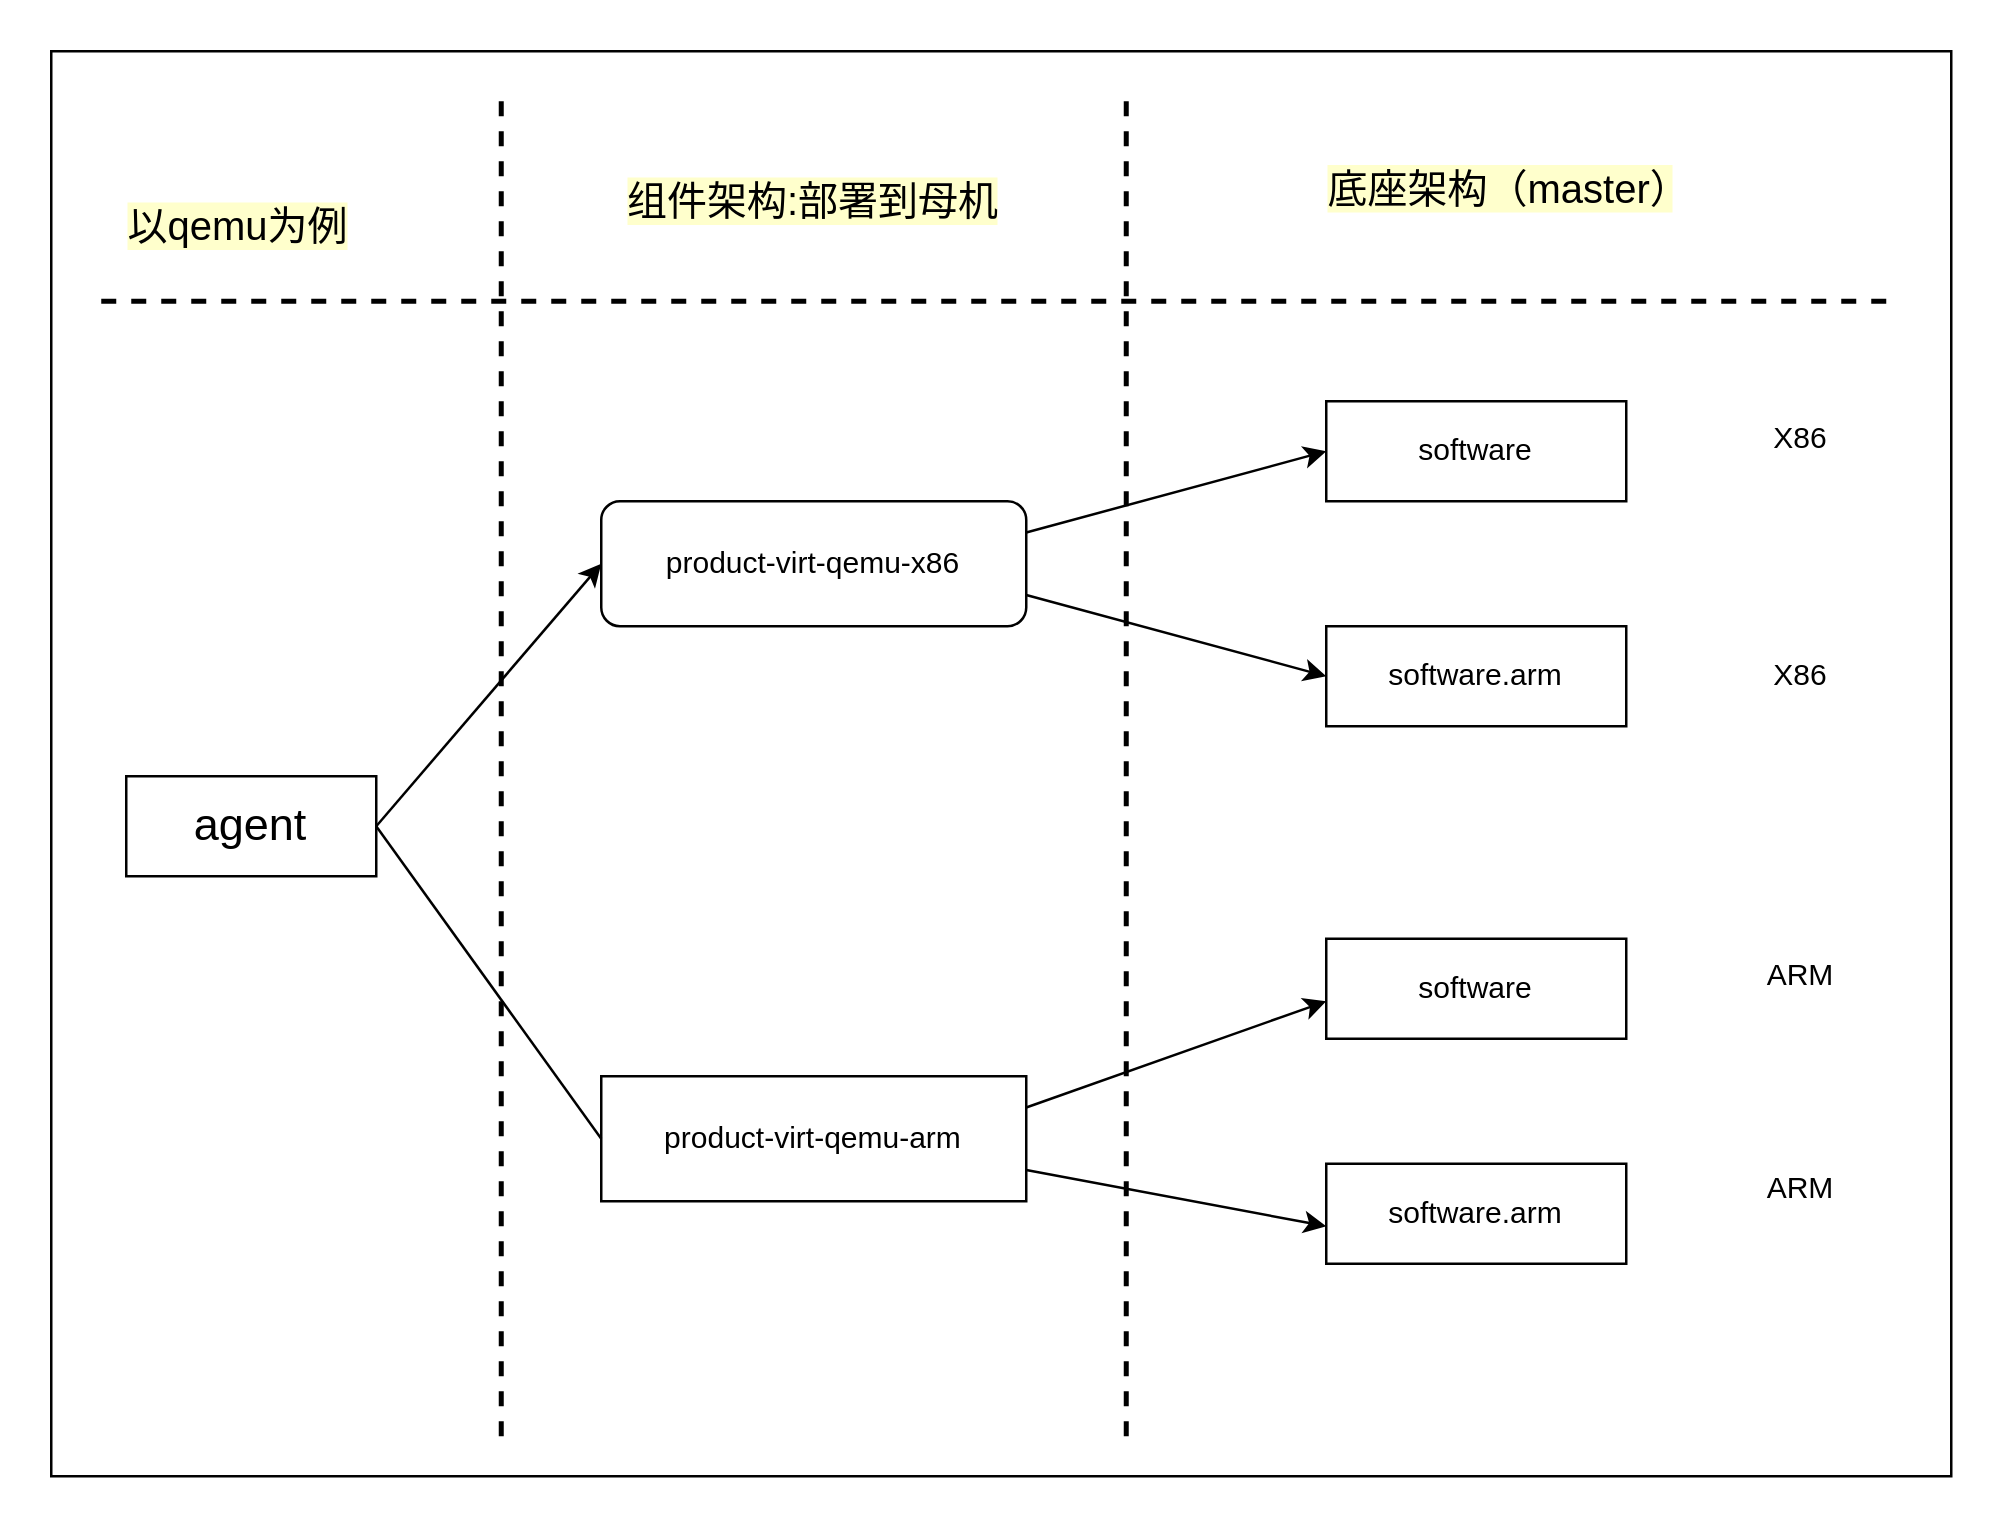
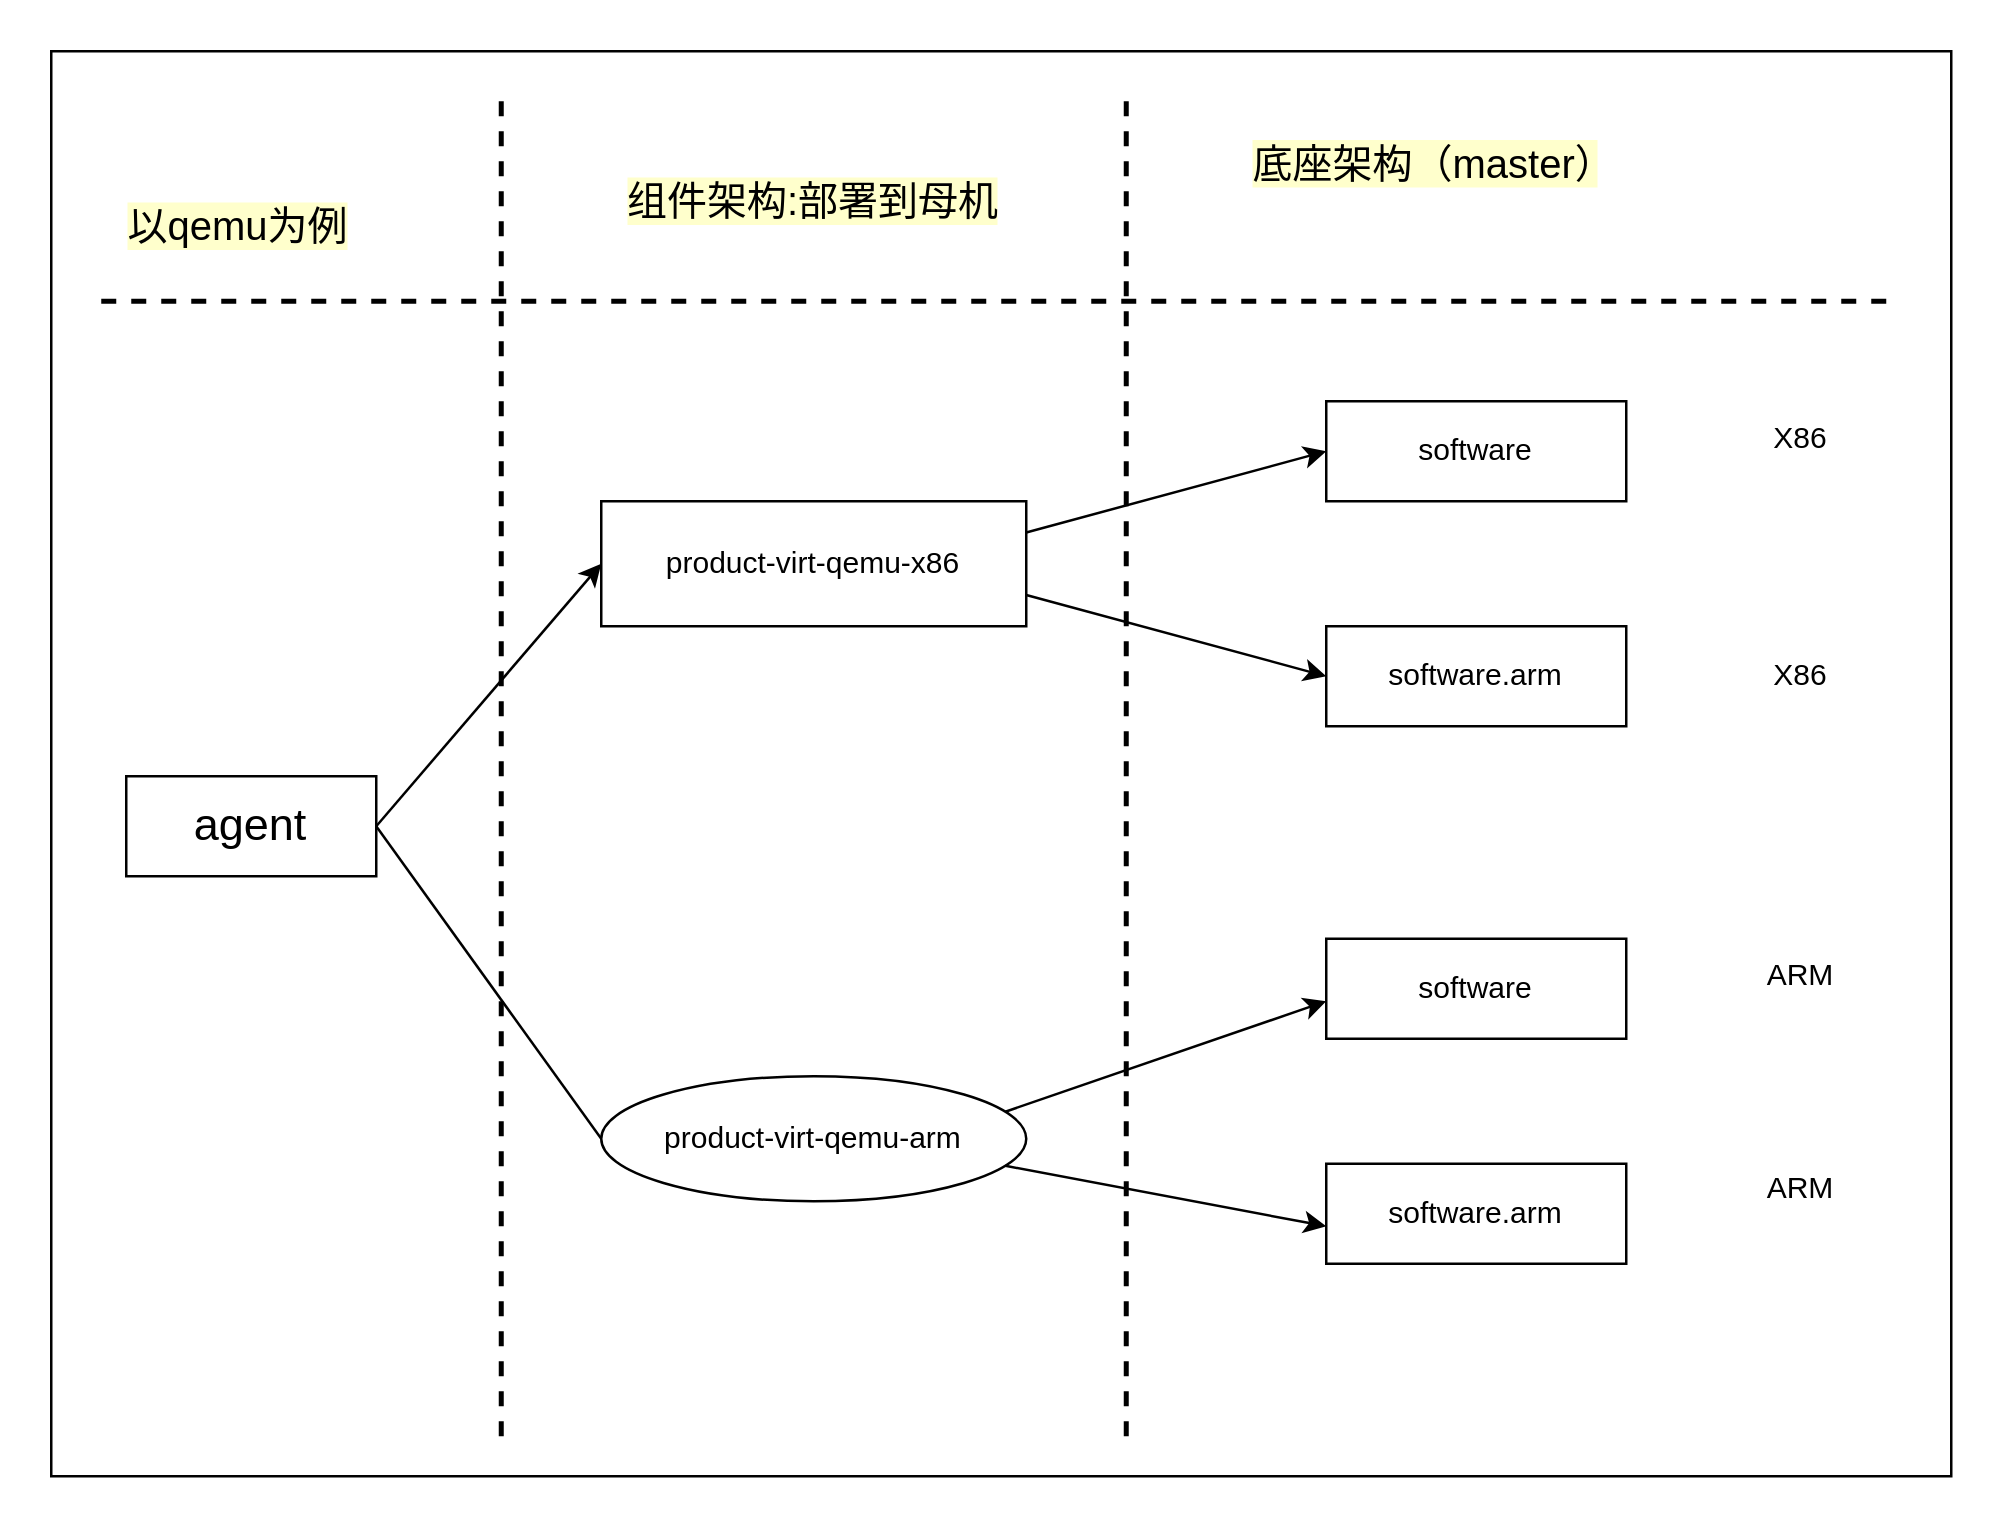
(1501, 189) -> (1426, 164)
(814, 564) -> (814, 564)
(814, 1139) -> (814, 1139)
